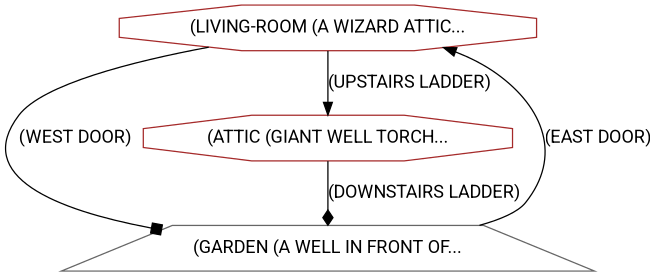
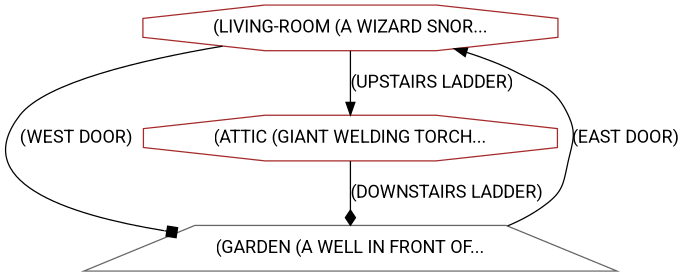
(328, 28) -> (350, 28)
(328, 138) -> (350, 138)
